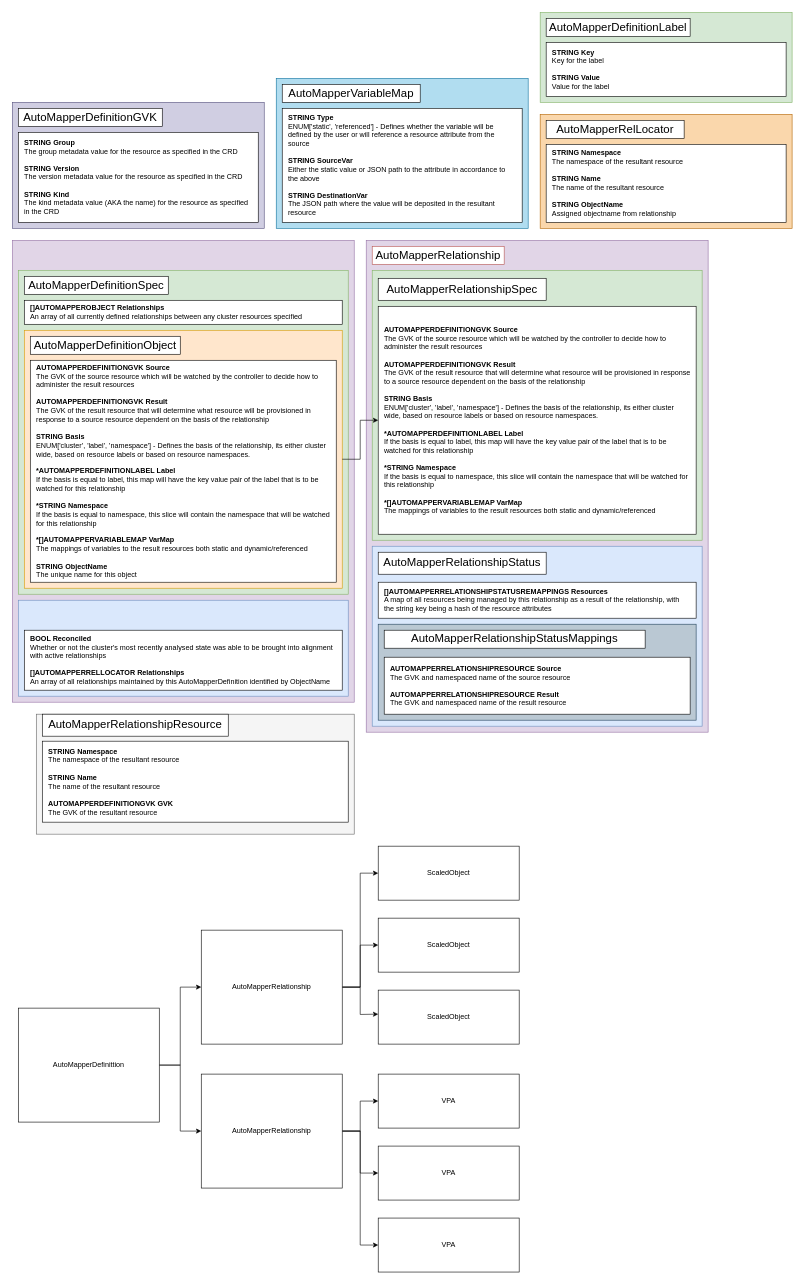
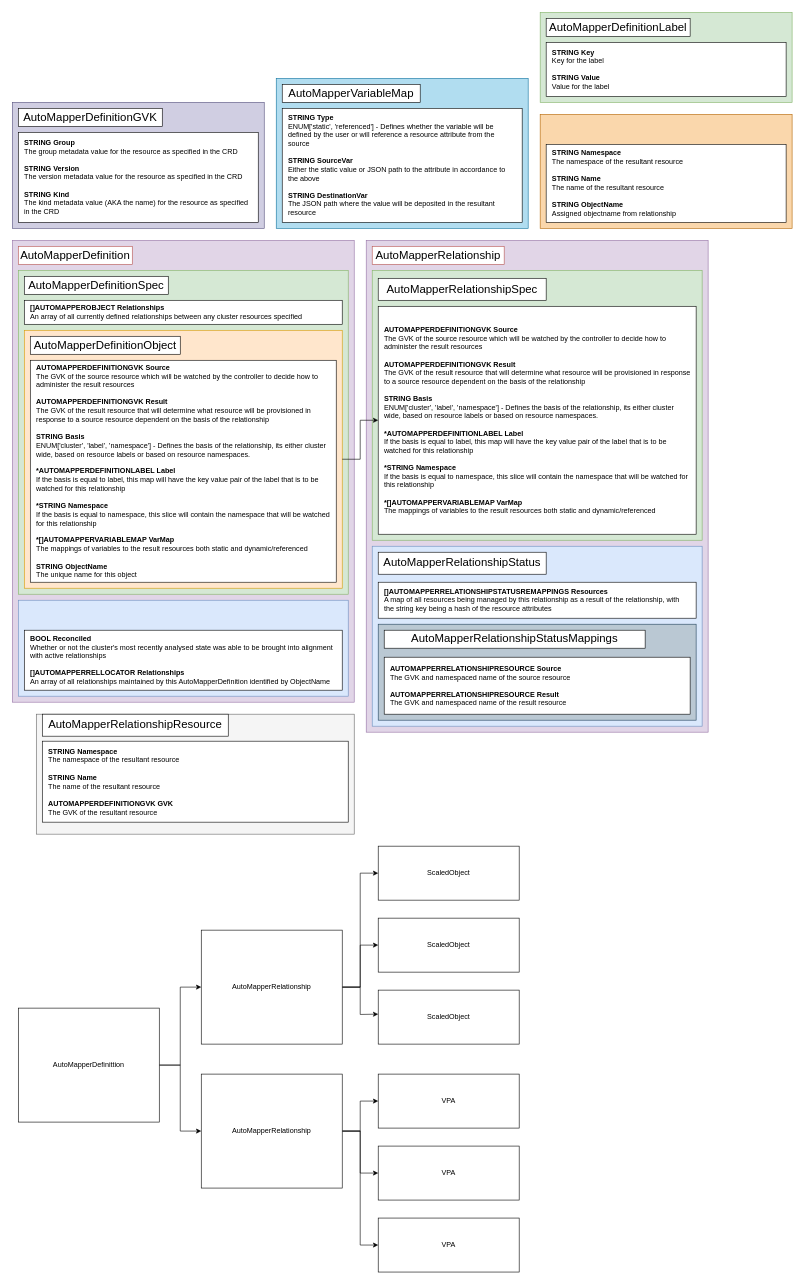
(615, 129) -> none
none -> (75, 255)
